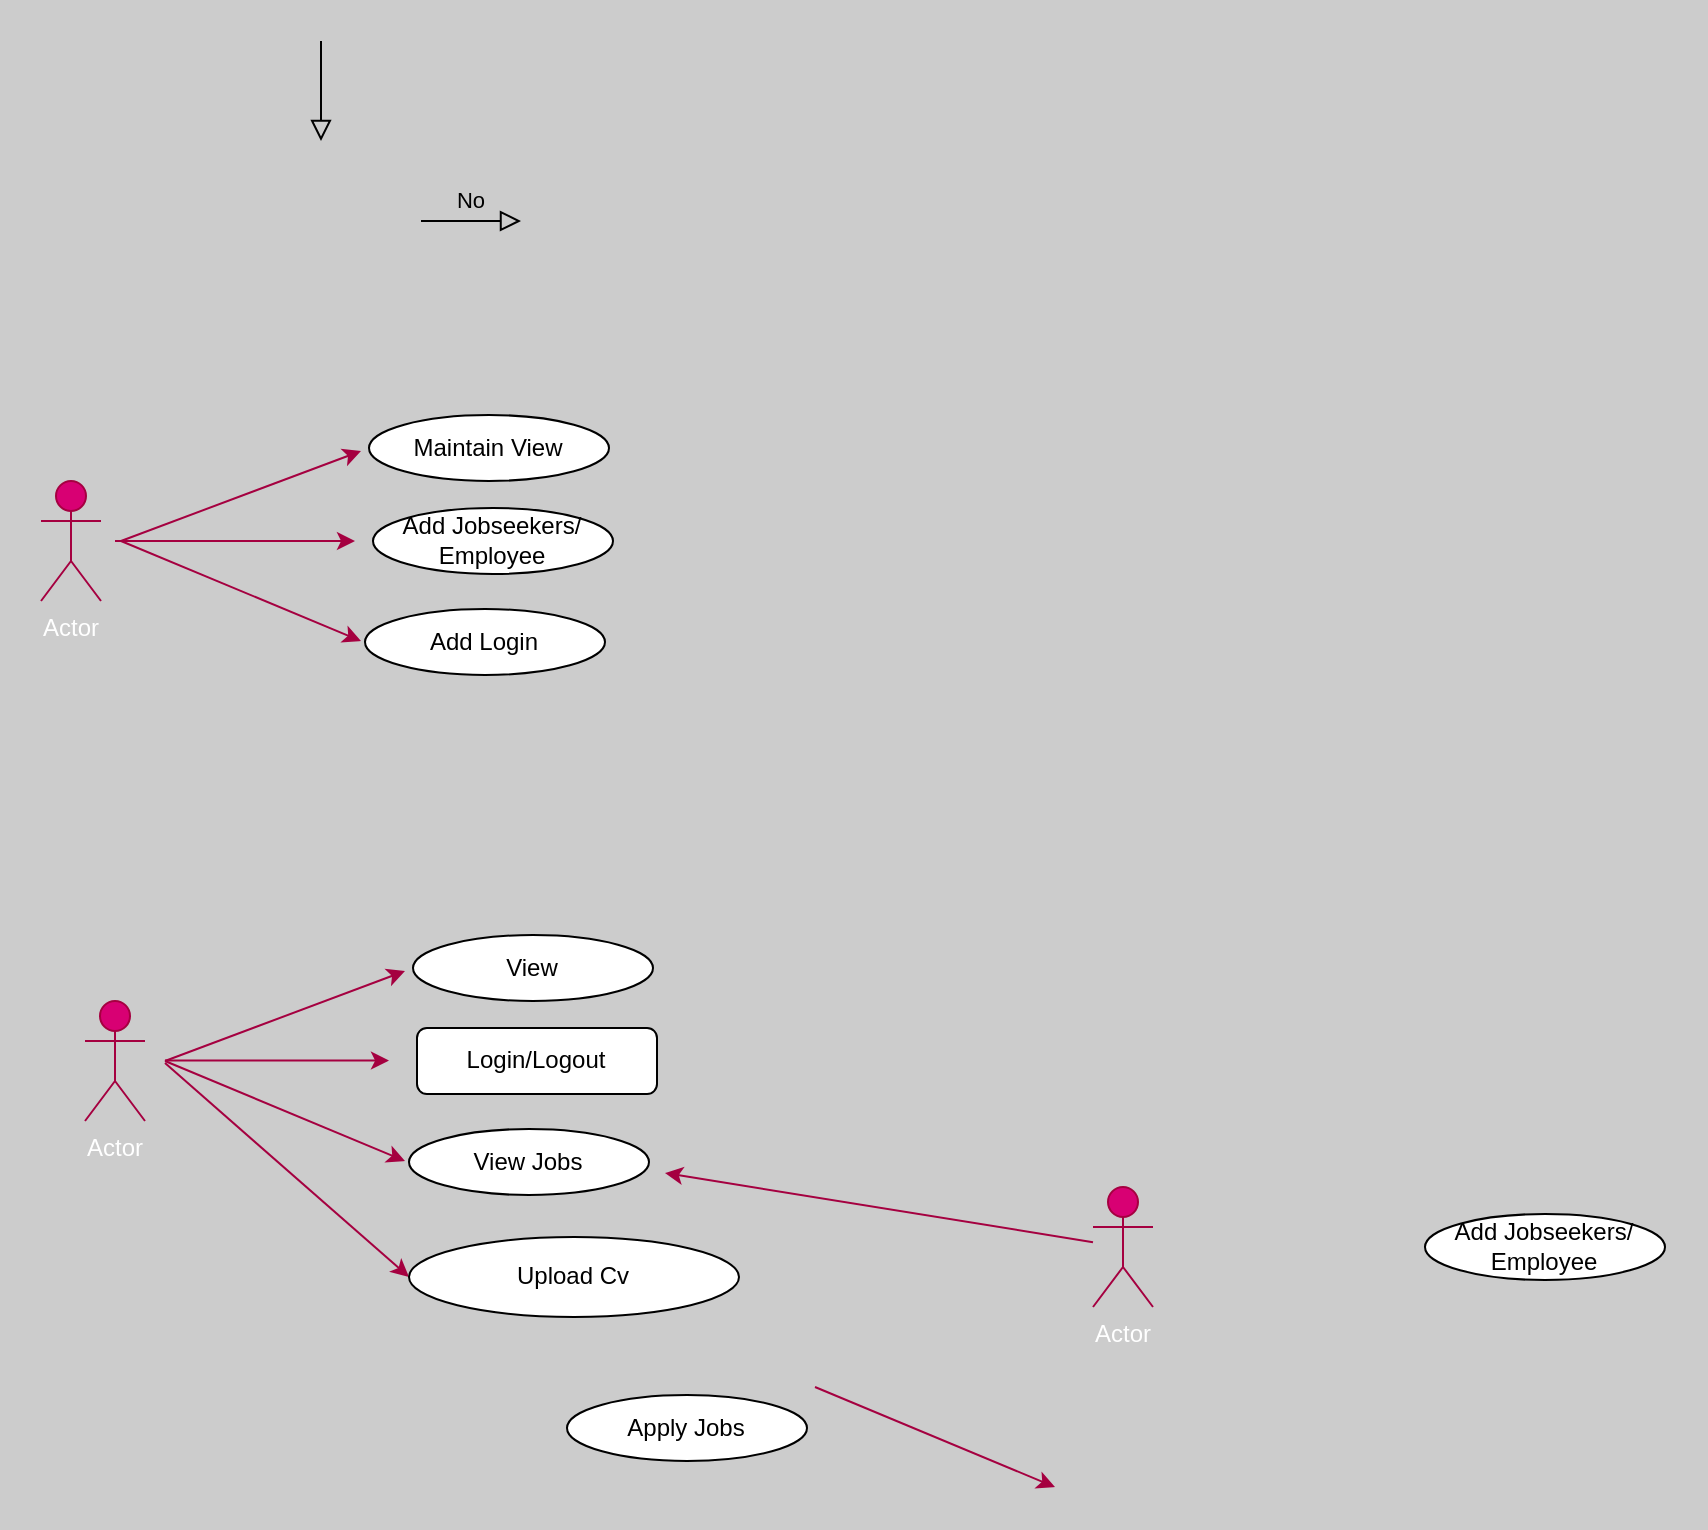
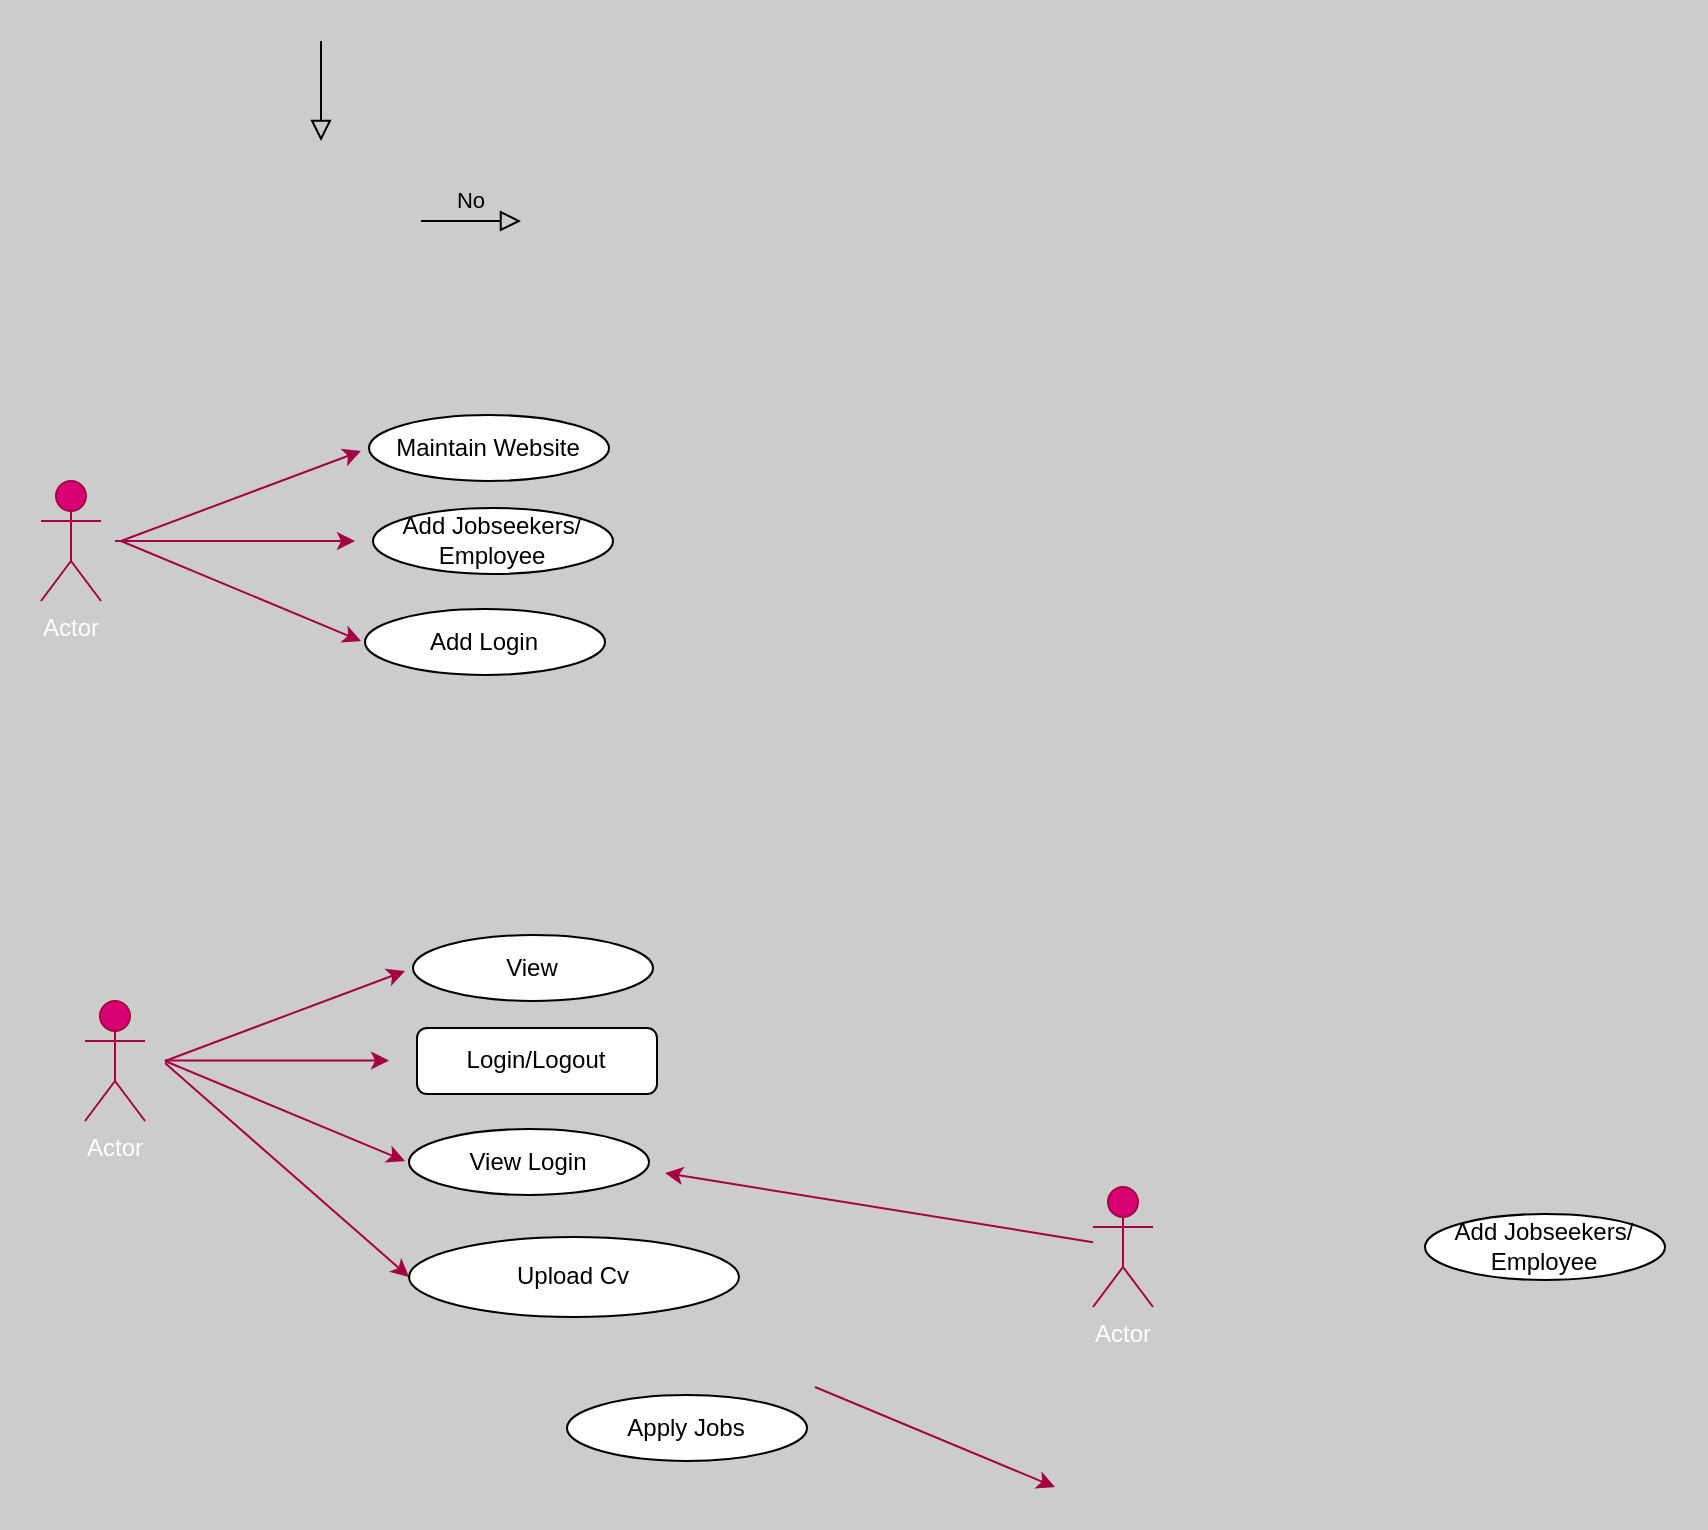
(489, 449) -> (489, 449)
(529, 1163) -> (529, 1163)
